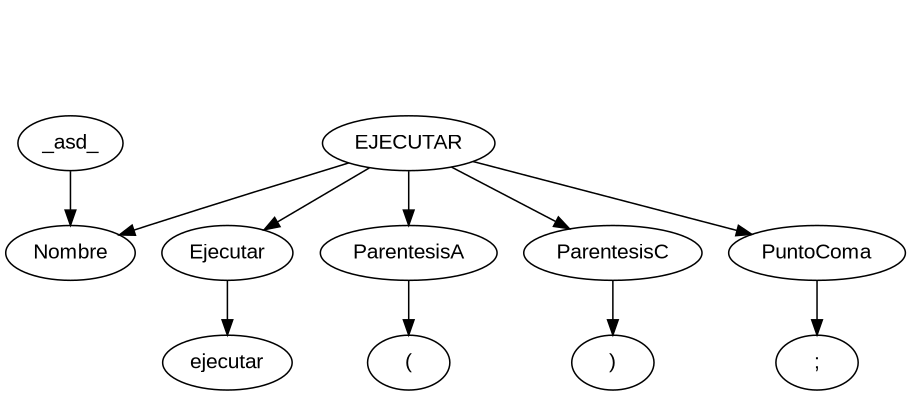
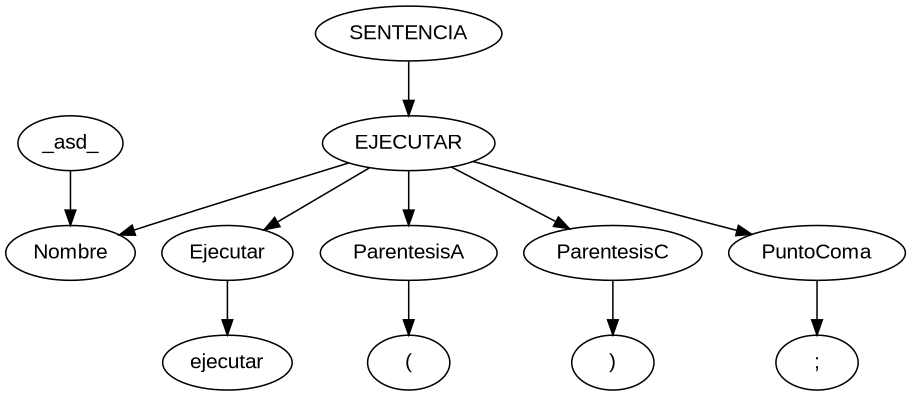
none -> (409, 34)
